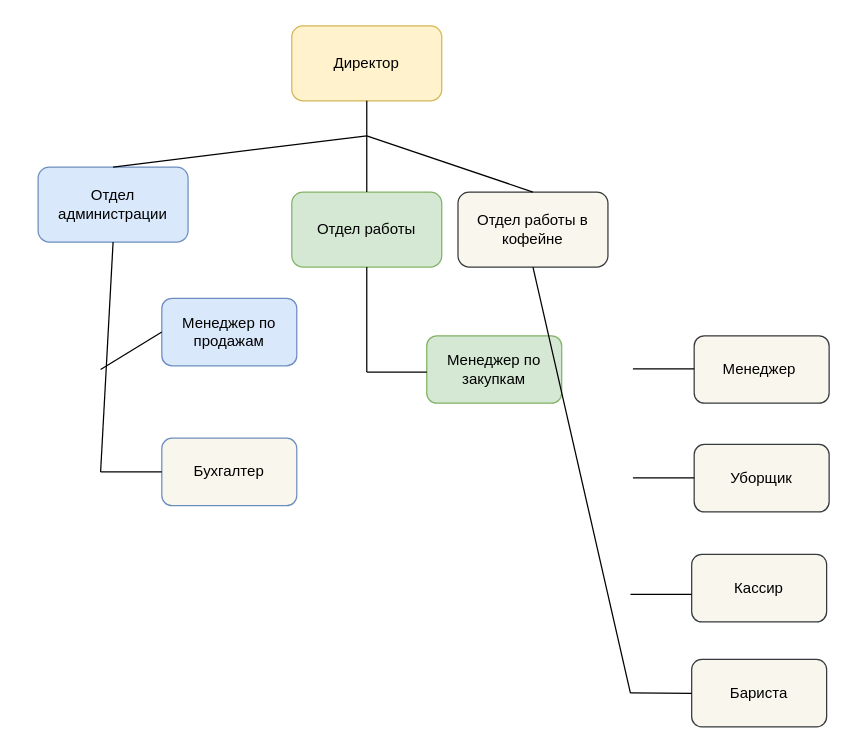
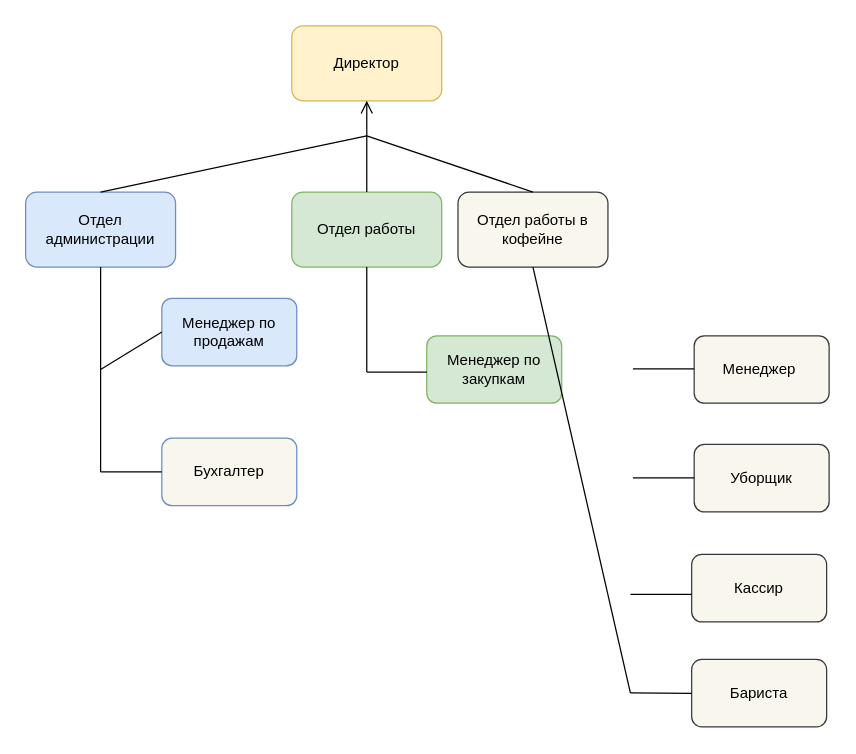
(367, 106) -> (367, 107)
(113, 204) -> (101, 229)
